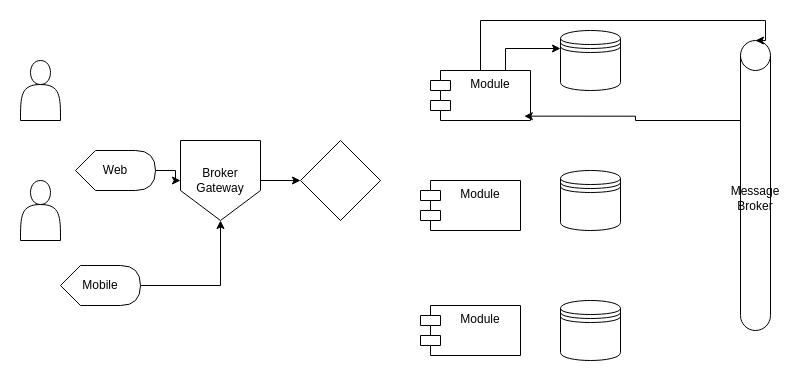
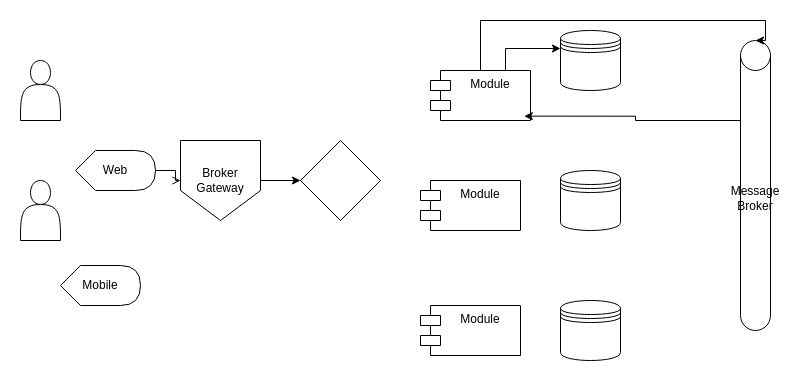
(176, 180) -> (176, 180)
(210, 286) -> none
